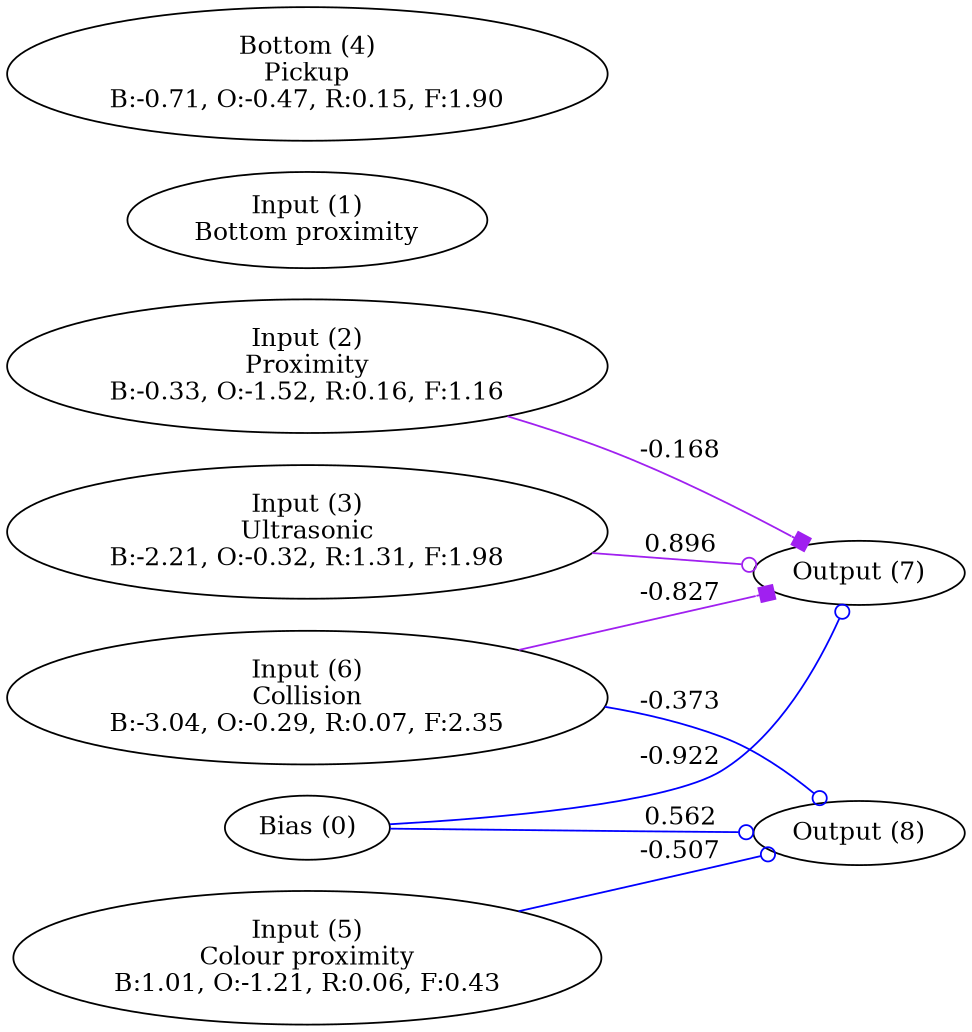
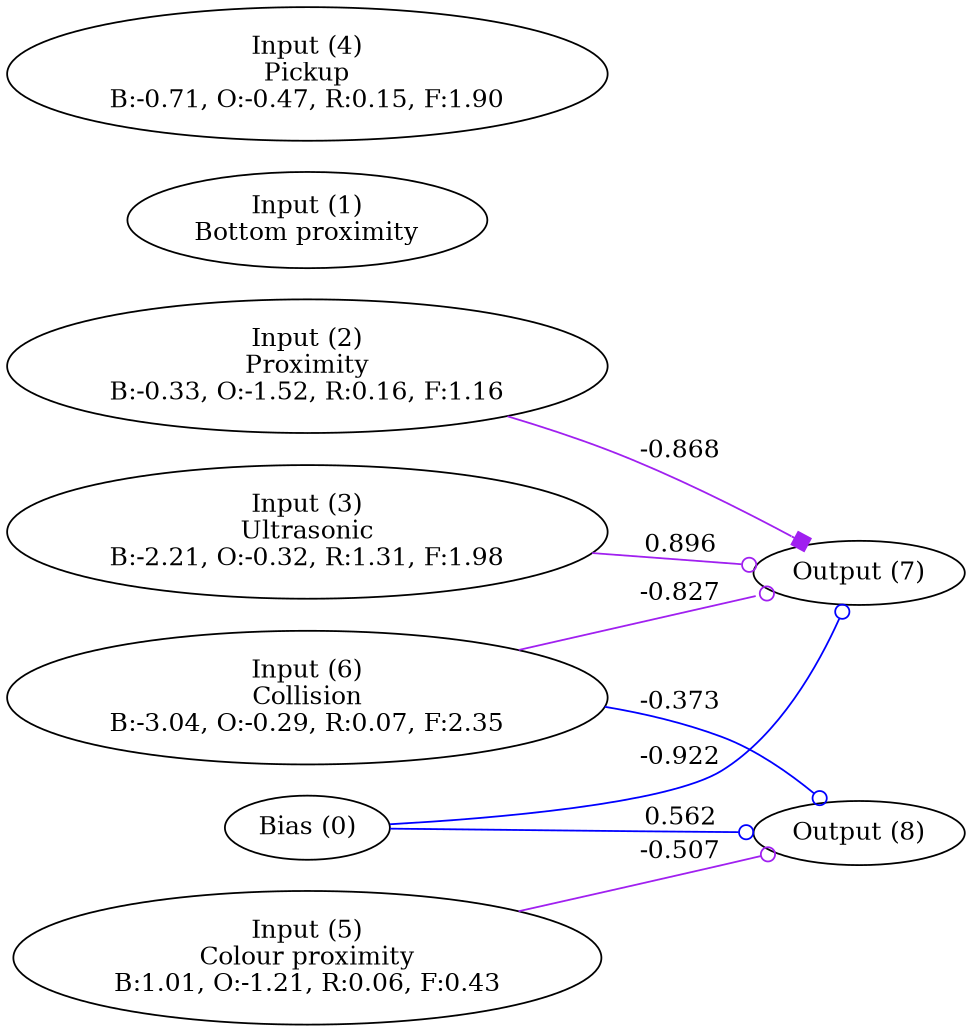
(307, 74) -> (307, 74)
(681, 451) -> (681, 451)
(637, 623) -> (637, 623)
(640, 884) -> (640, 884)
